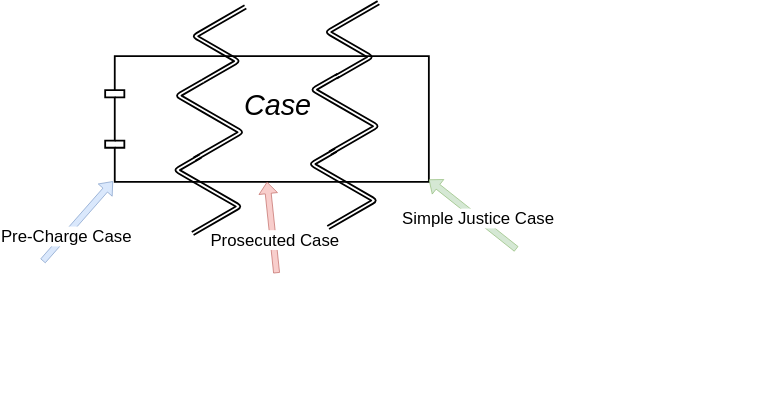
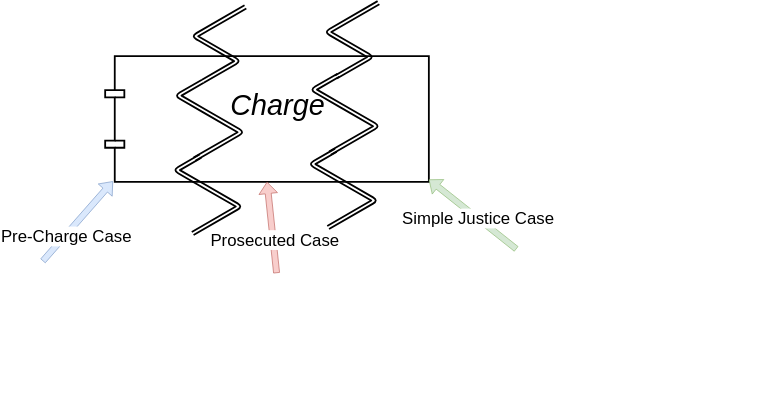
(277, 106) -> (277, 106)
